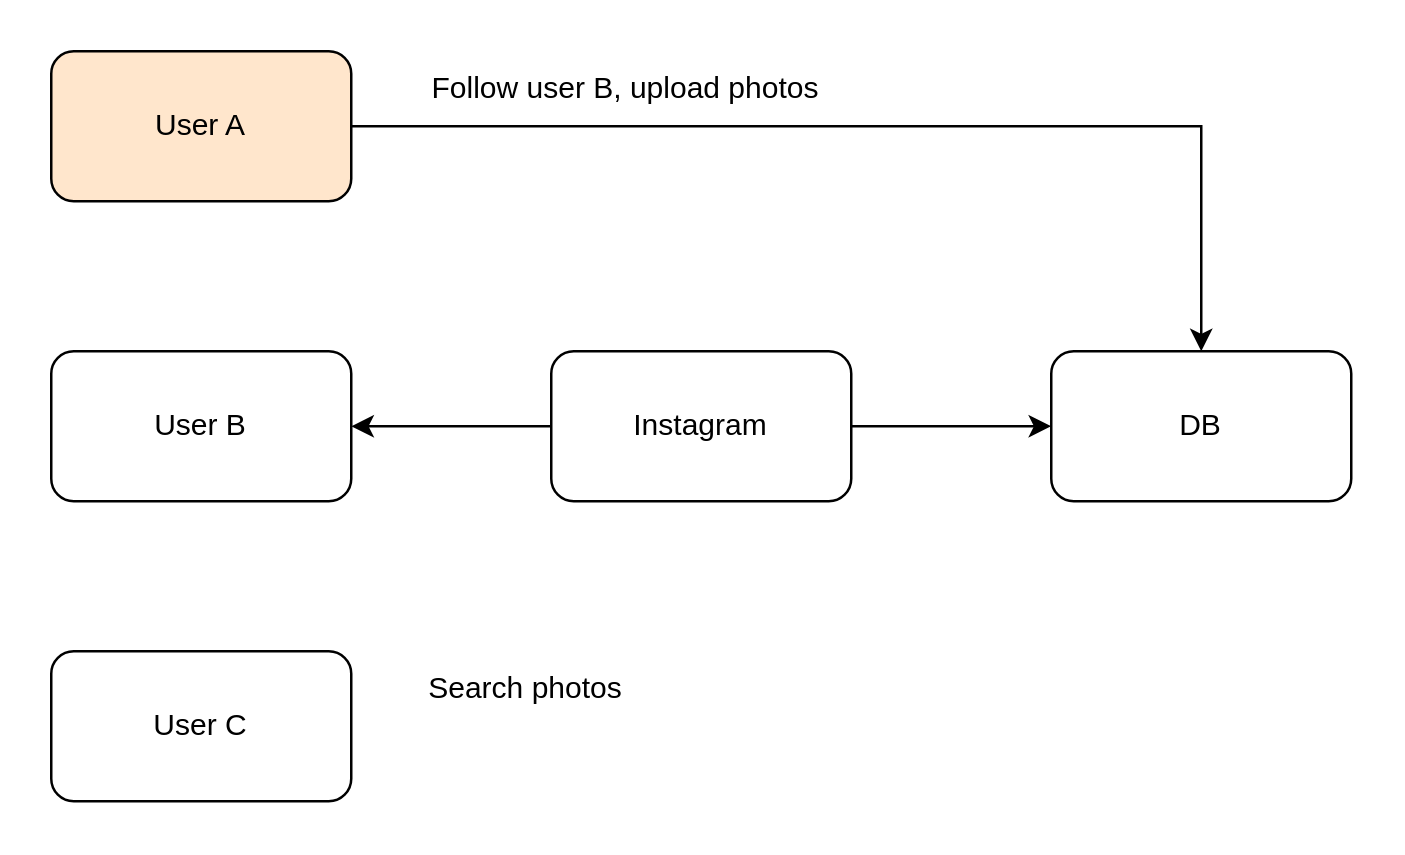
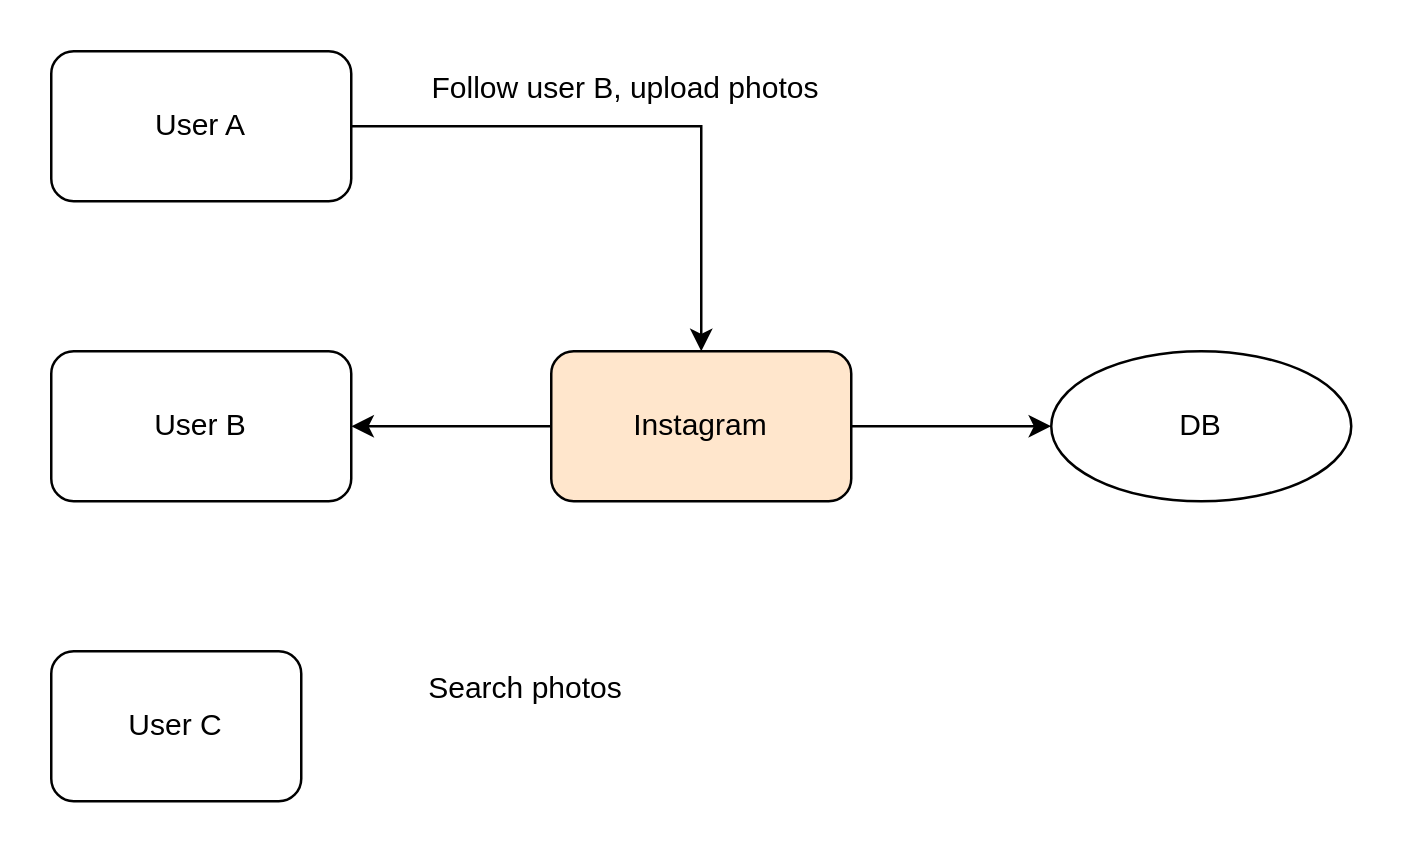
(201, 126) -> (201, 126)
(1054, 126) -> (701, 229)
(701, 426) -> (701, 426)
(1201, 426) -> (1201, 426)
(201, 726) -> (176, 726)
